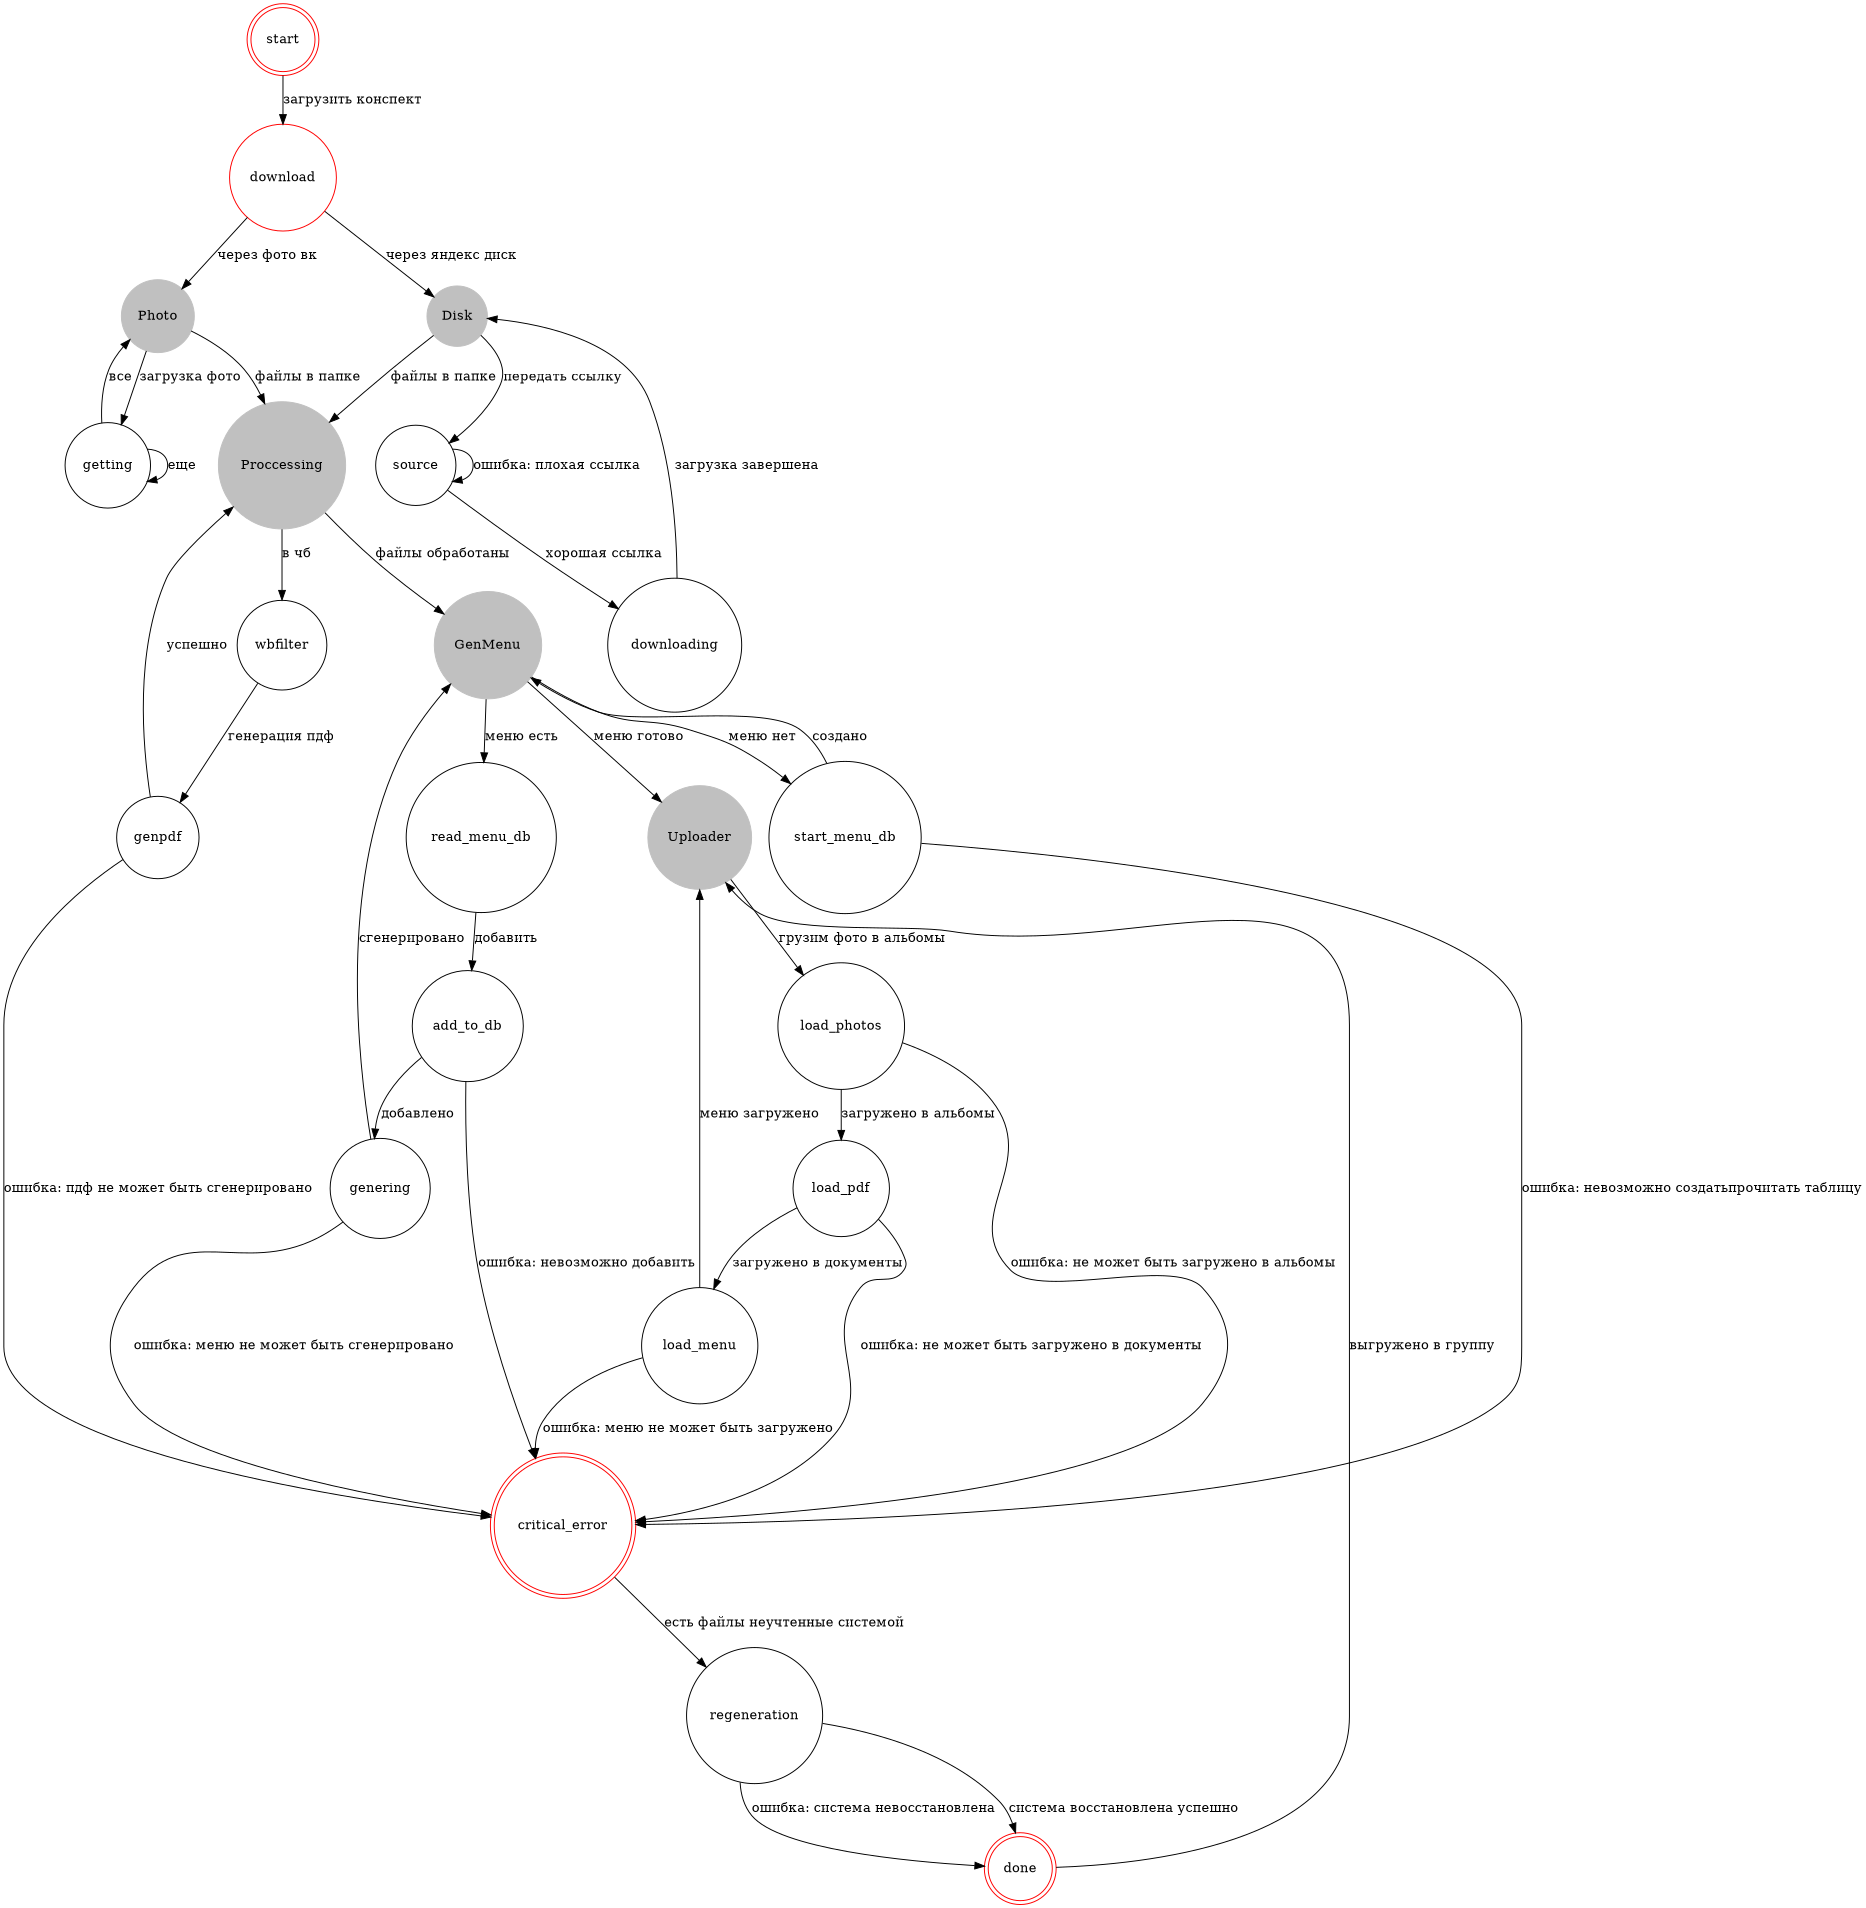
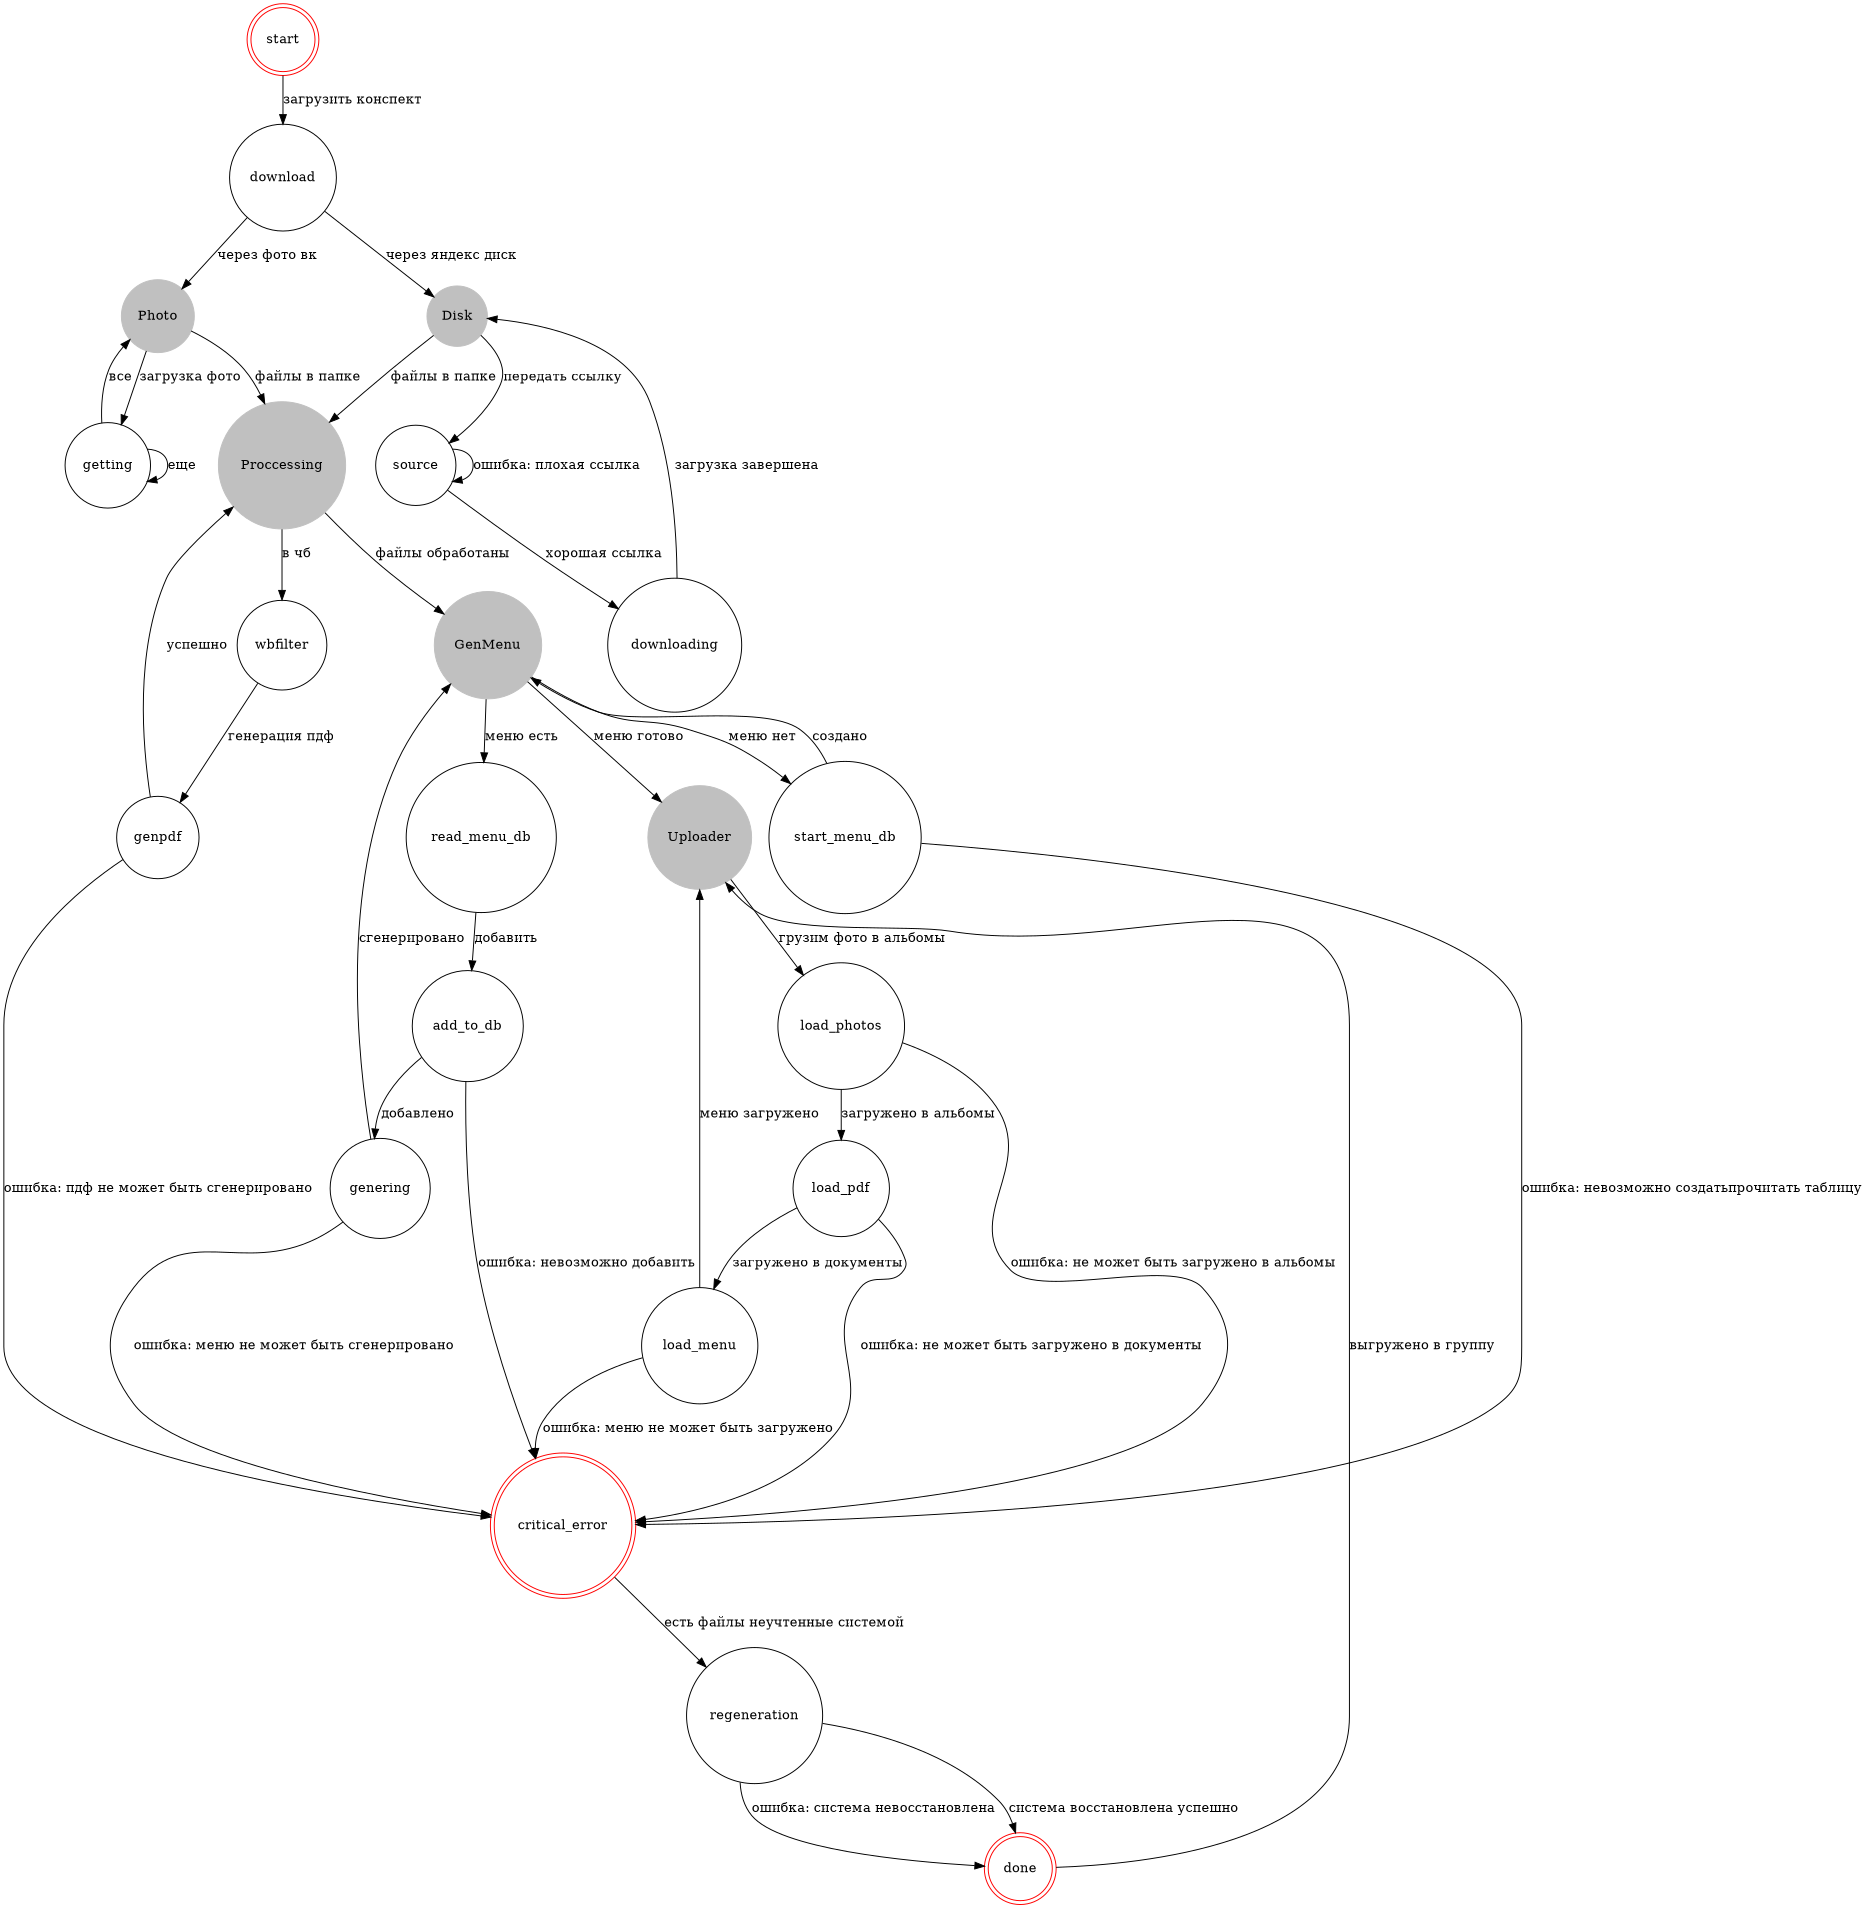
(283, 178) -> (283, 178)
